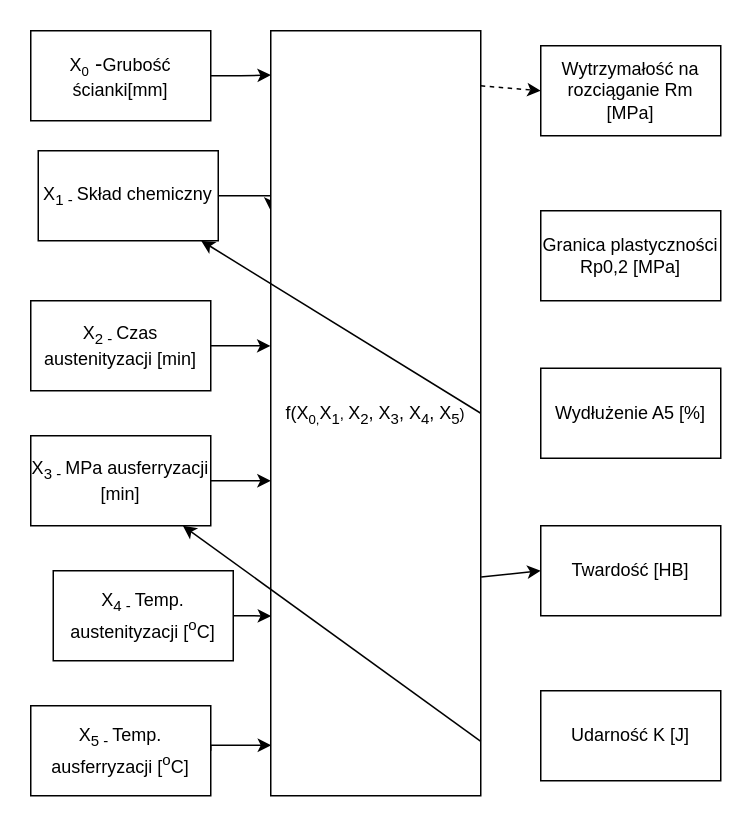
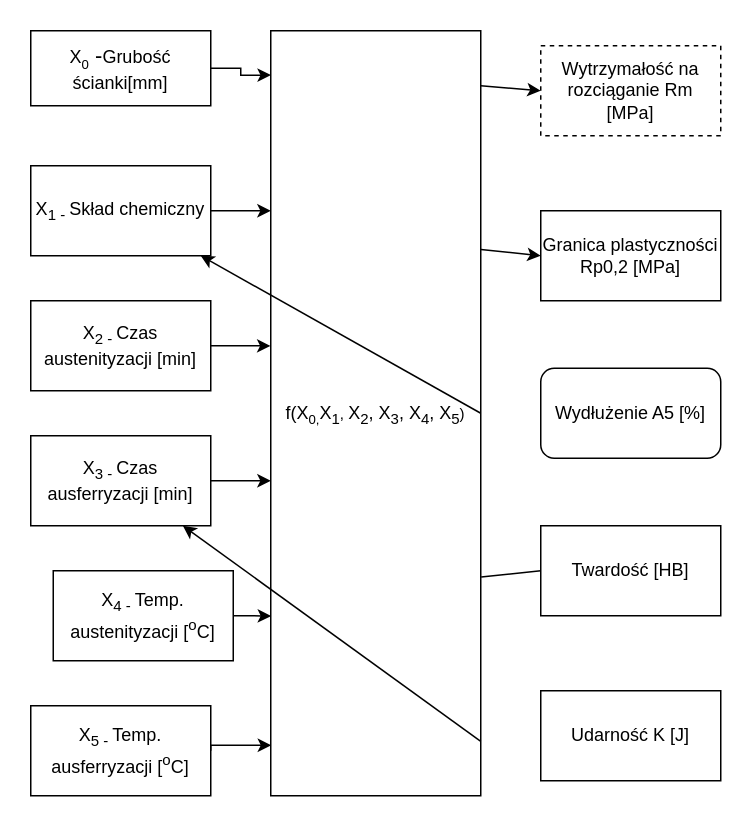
(121, 76) -> (121, 68)
(505, 88) -> (505, 88)
(631, 91) -> (631, 91)
(128, 196) -> (121, 211)
none -> (506, 252)
(631, 413) -> (631, 413)
(121, 481) -> (121, 481)
(529, 572) -> (533, 572)
